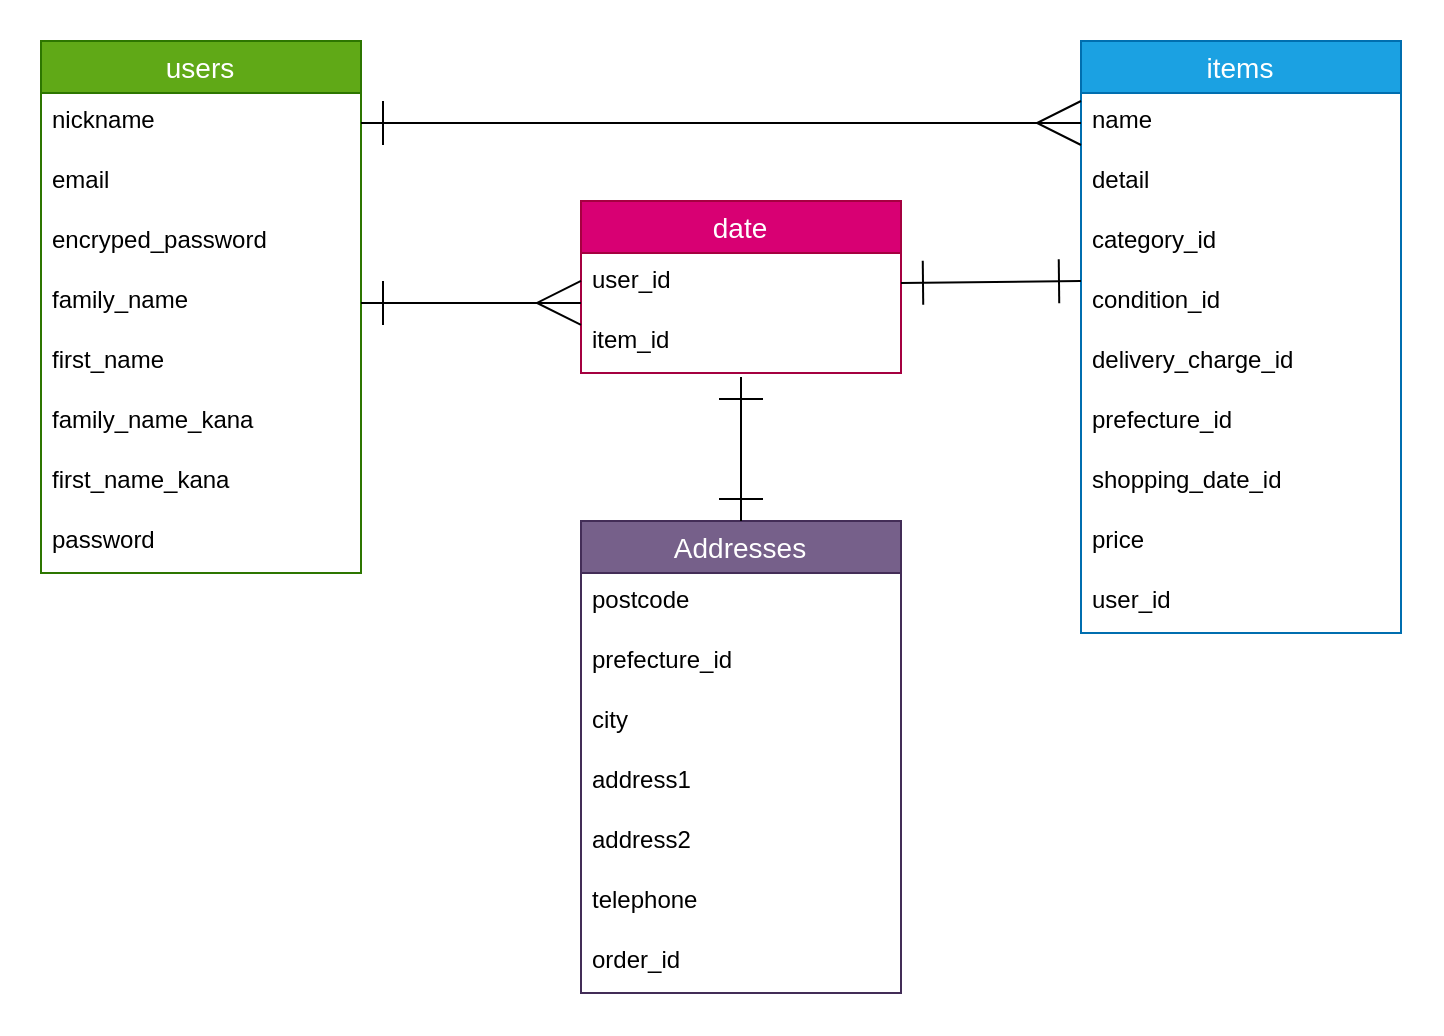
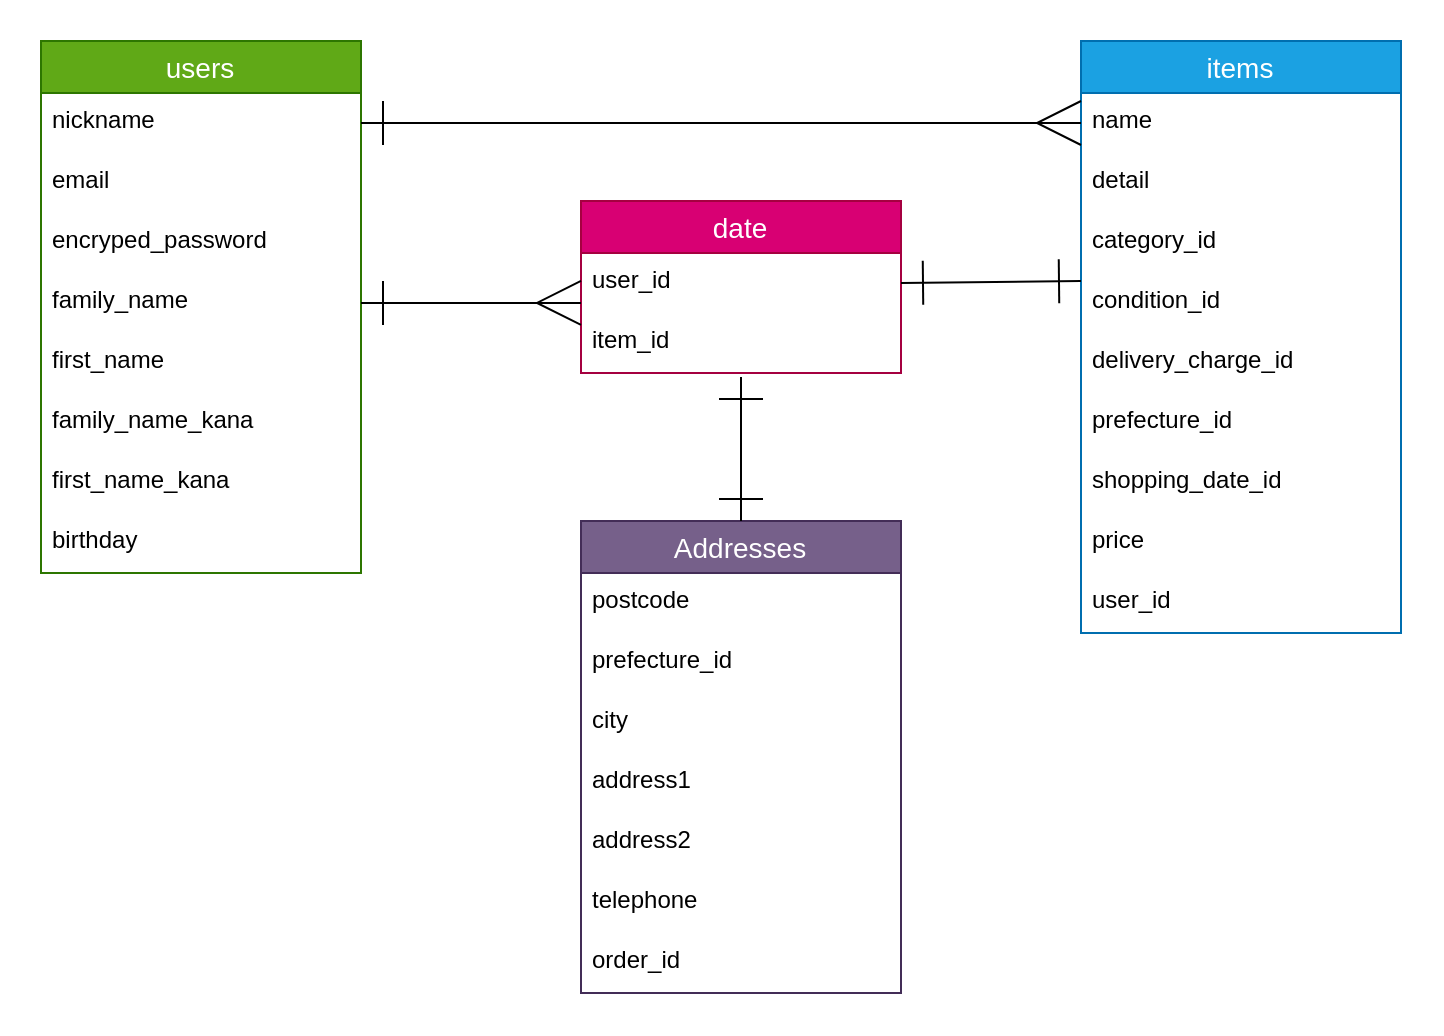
(106, 540) -> (103, 540)
